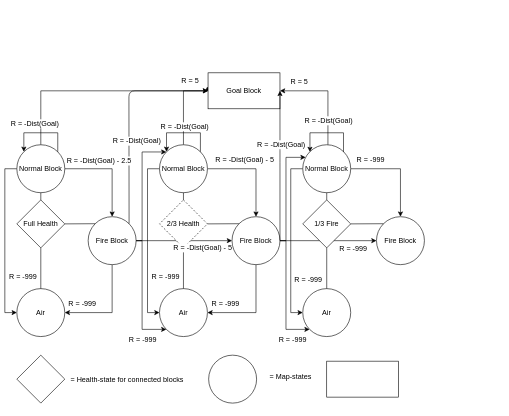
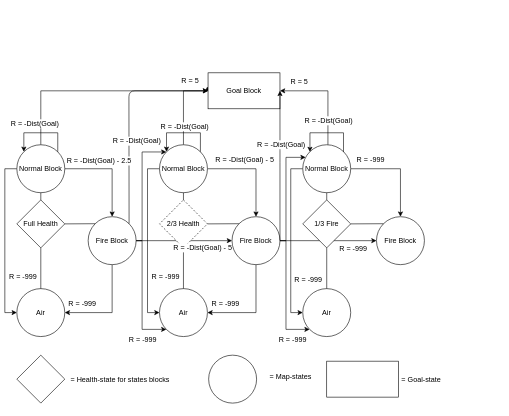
(135, 380) -> (129, 380)
none -> (425, 383)
